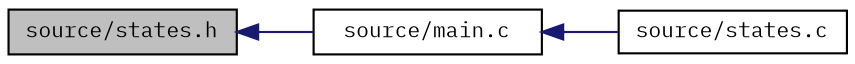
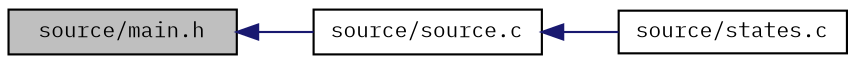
(123, 32) -> (123, 32)
(428, 32) -> (428, 32)
